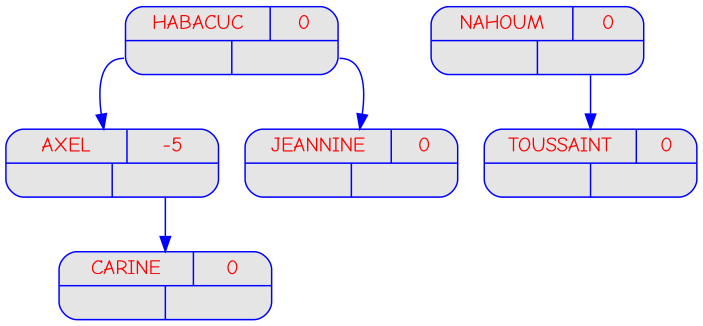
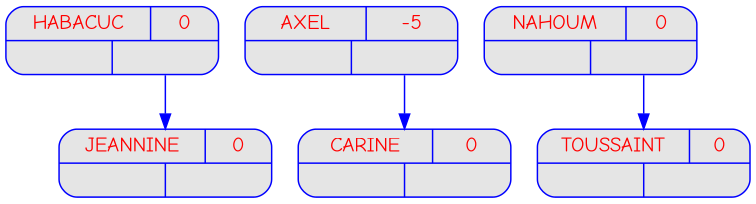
(101, 80) -> none
